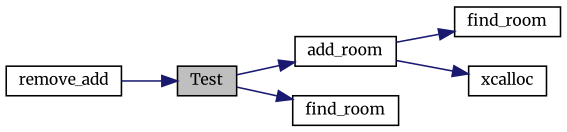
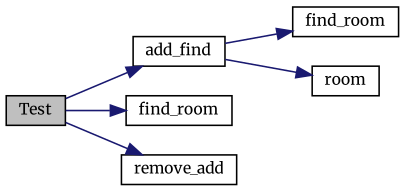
(346, 51) -> (179, 51)
(142, 81) -> (97, 136)
(508, 81) -> (346, 81)
